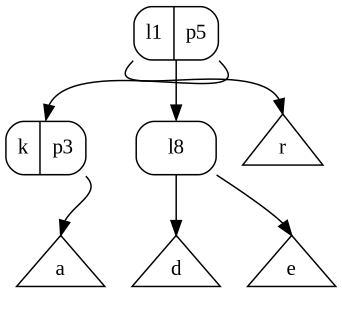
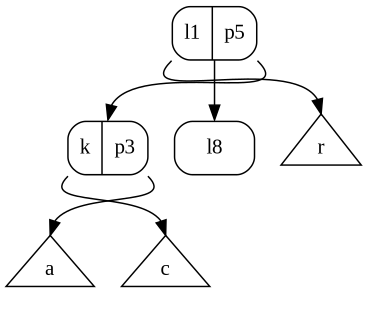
none -> (166, 269)
(176, 269) -> none
(292, 269) -> none
